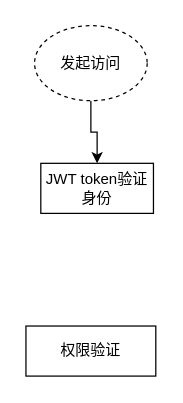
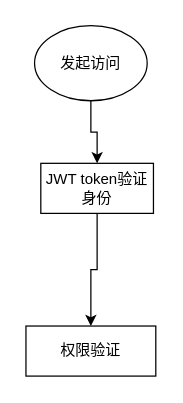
(91, 63) -> (91, 63)
none -> (97, 268)
